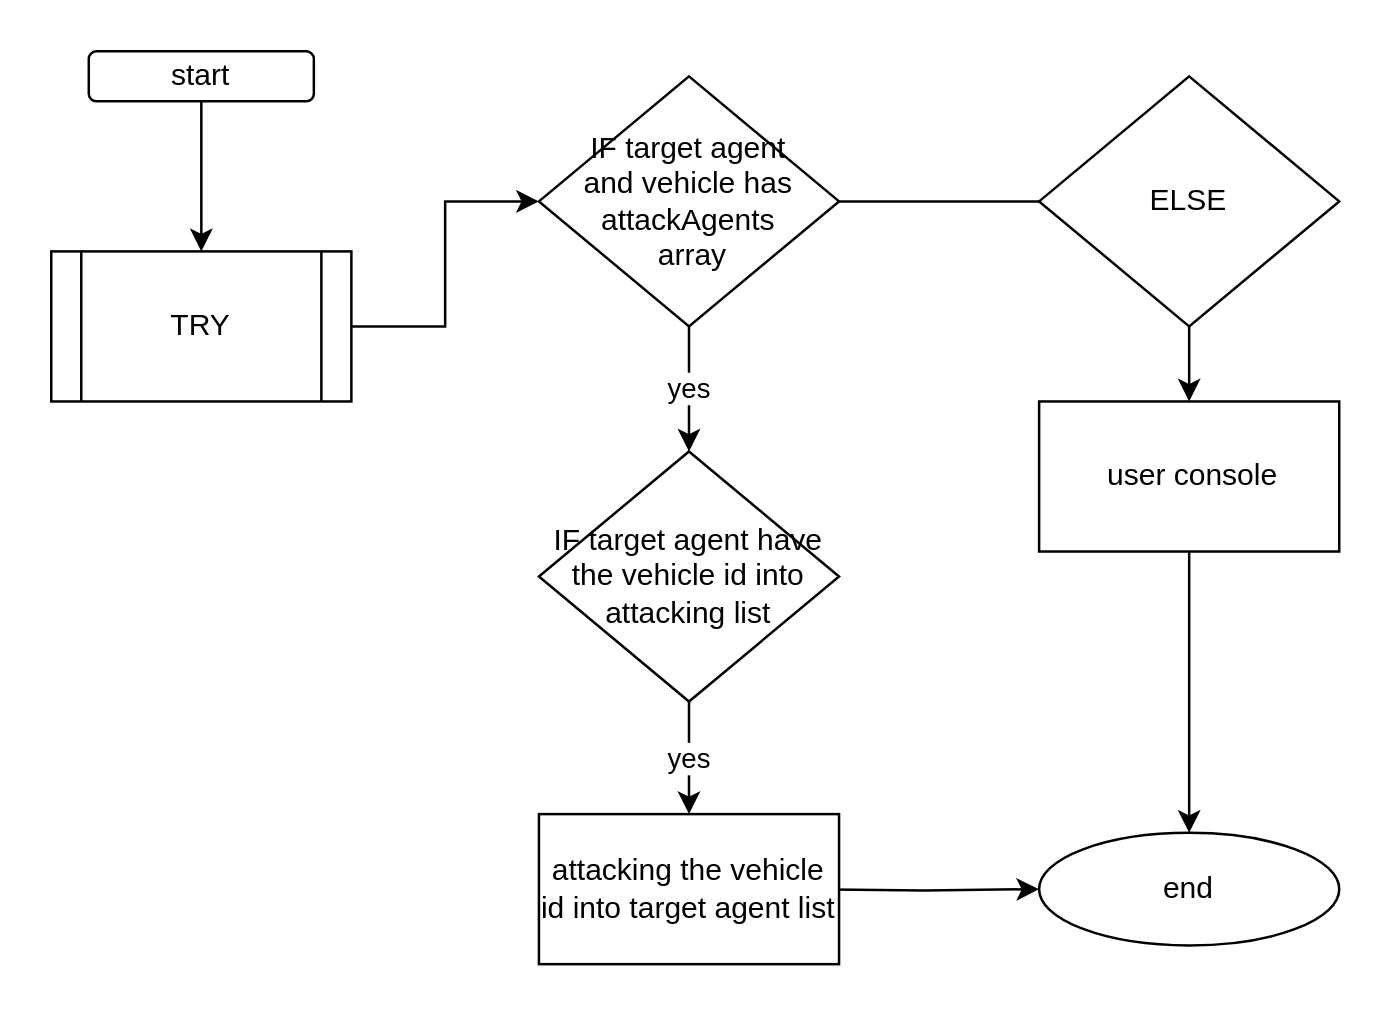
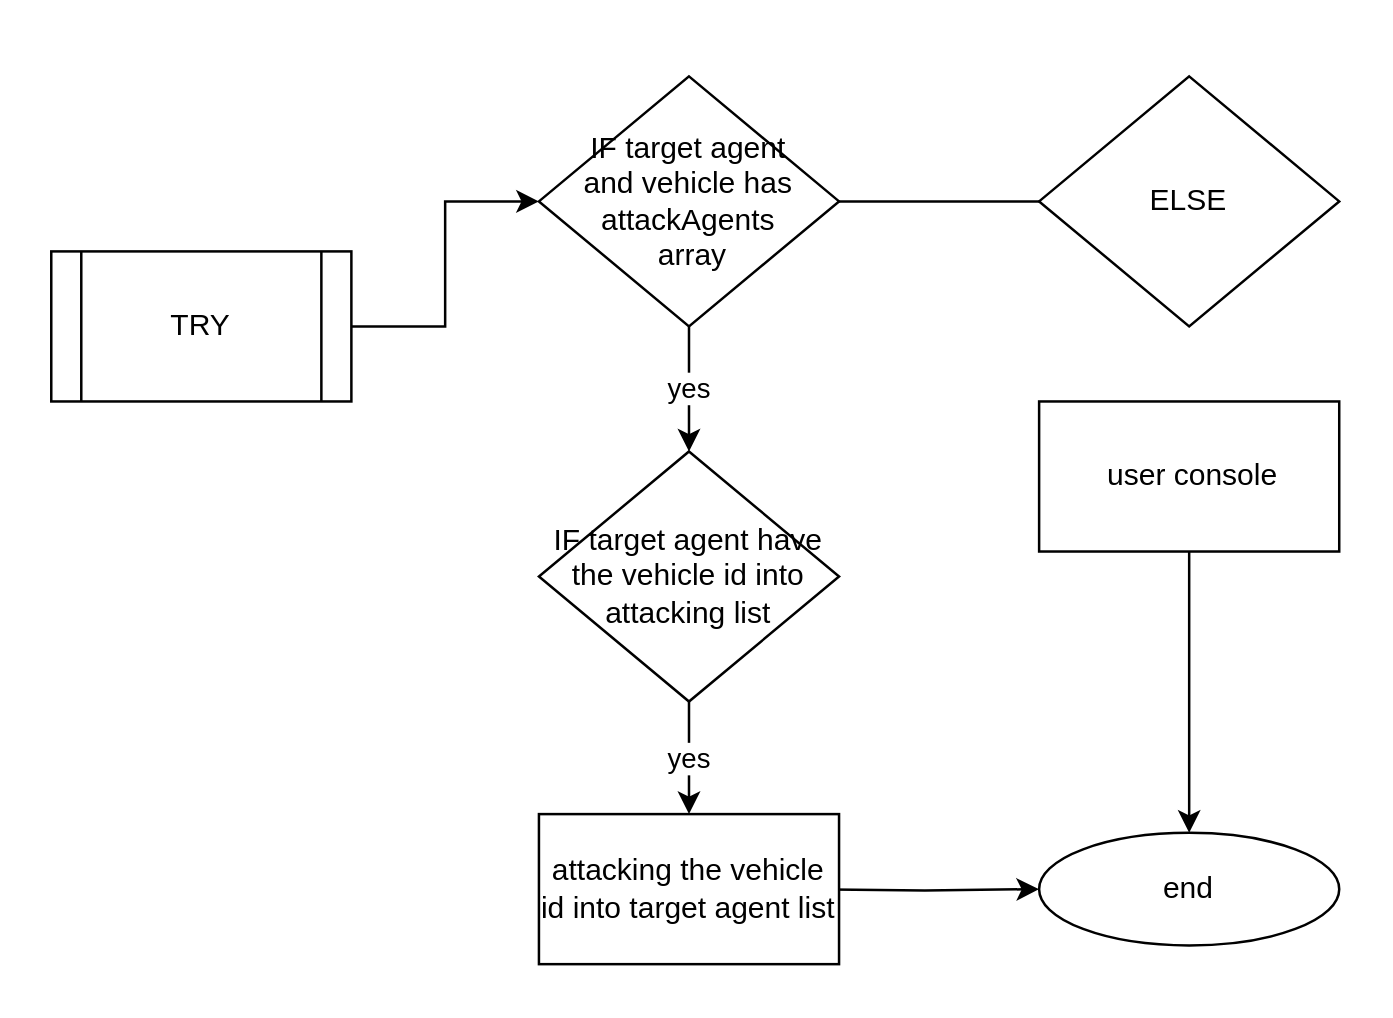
(201, 76) -> none
(201, 168) -> none
(1189, 372) -> none
